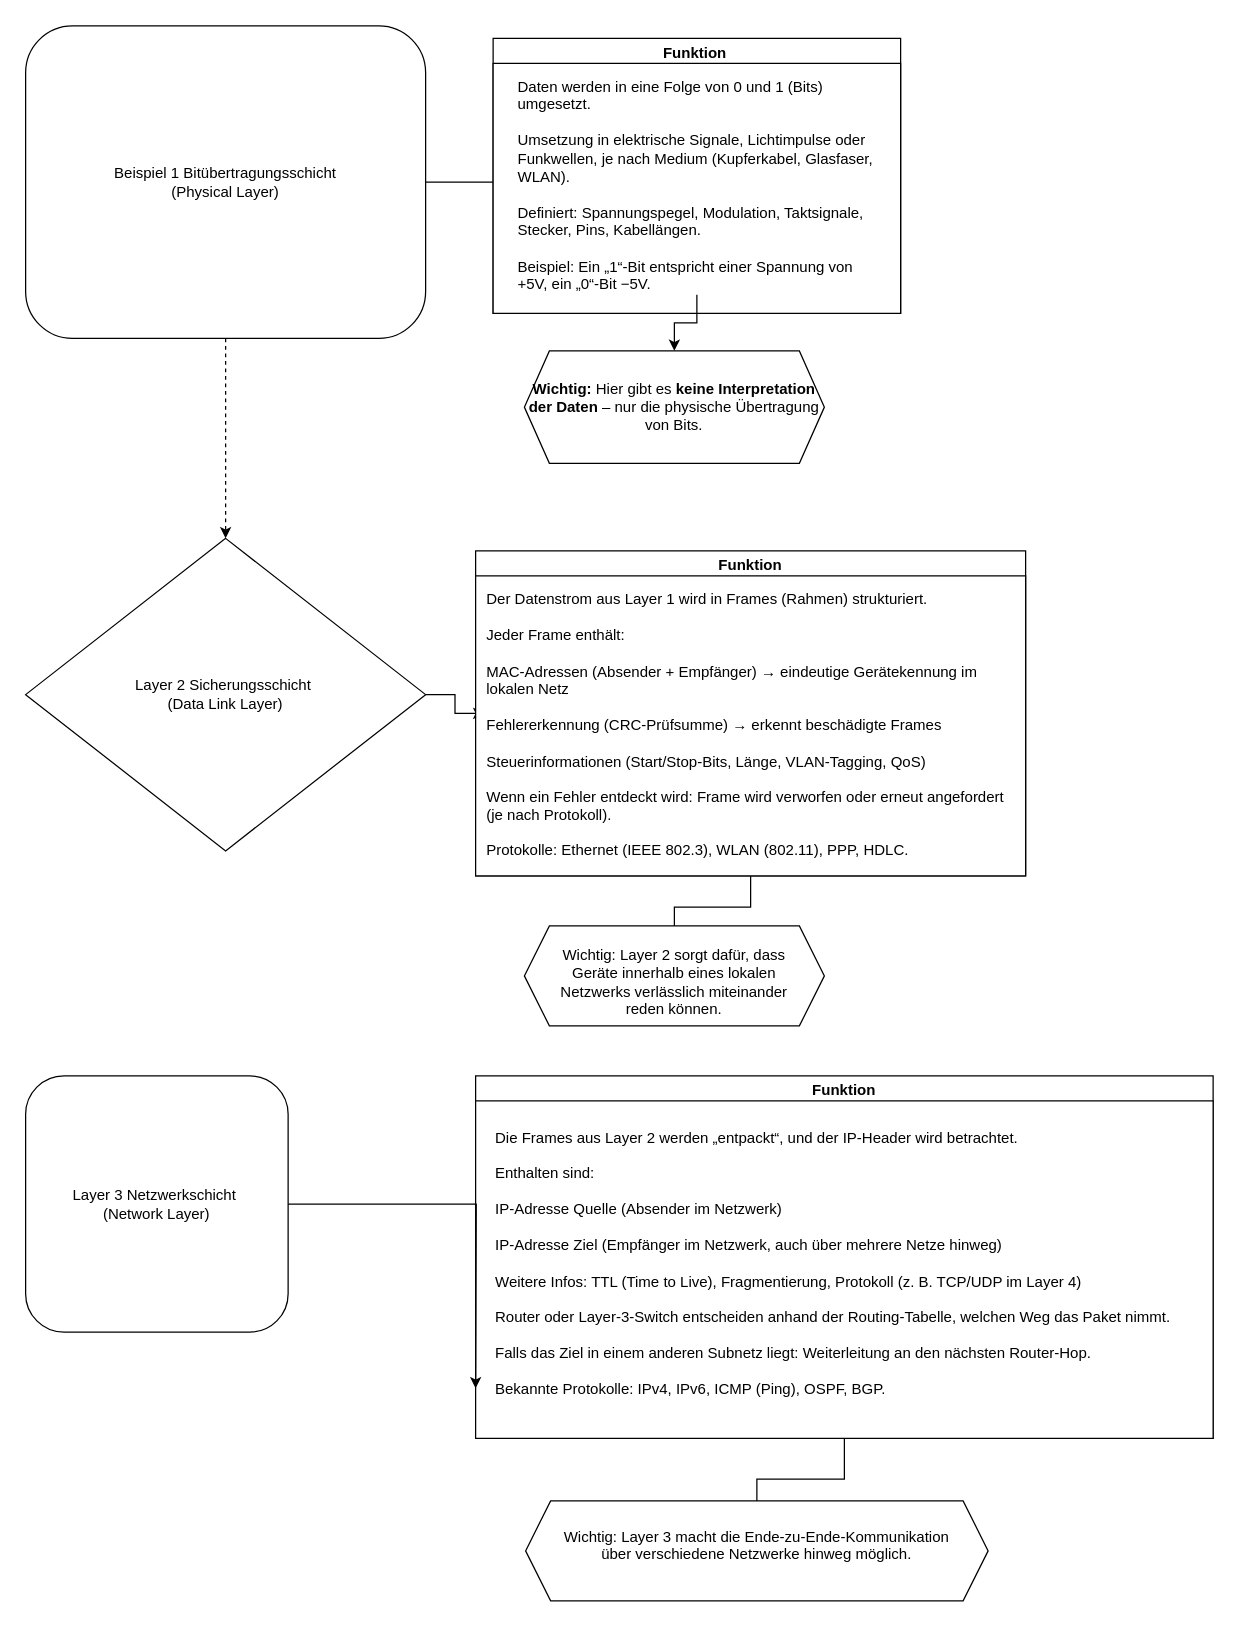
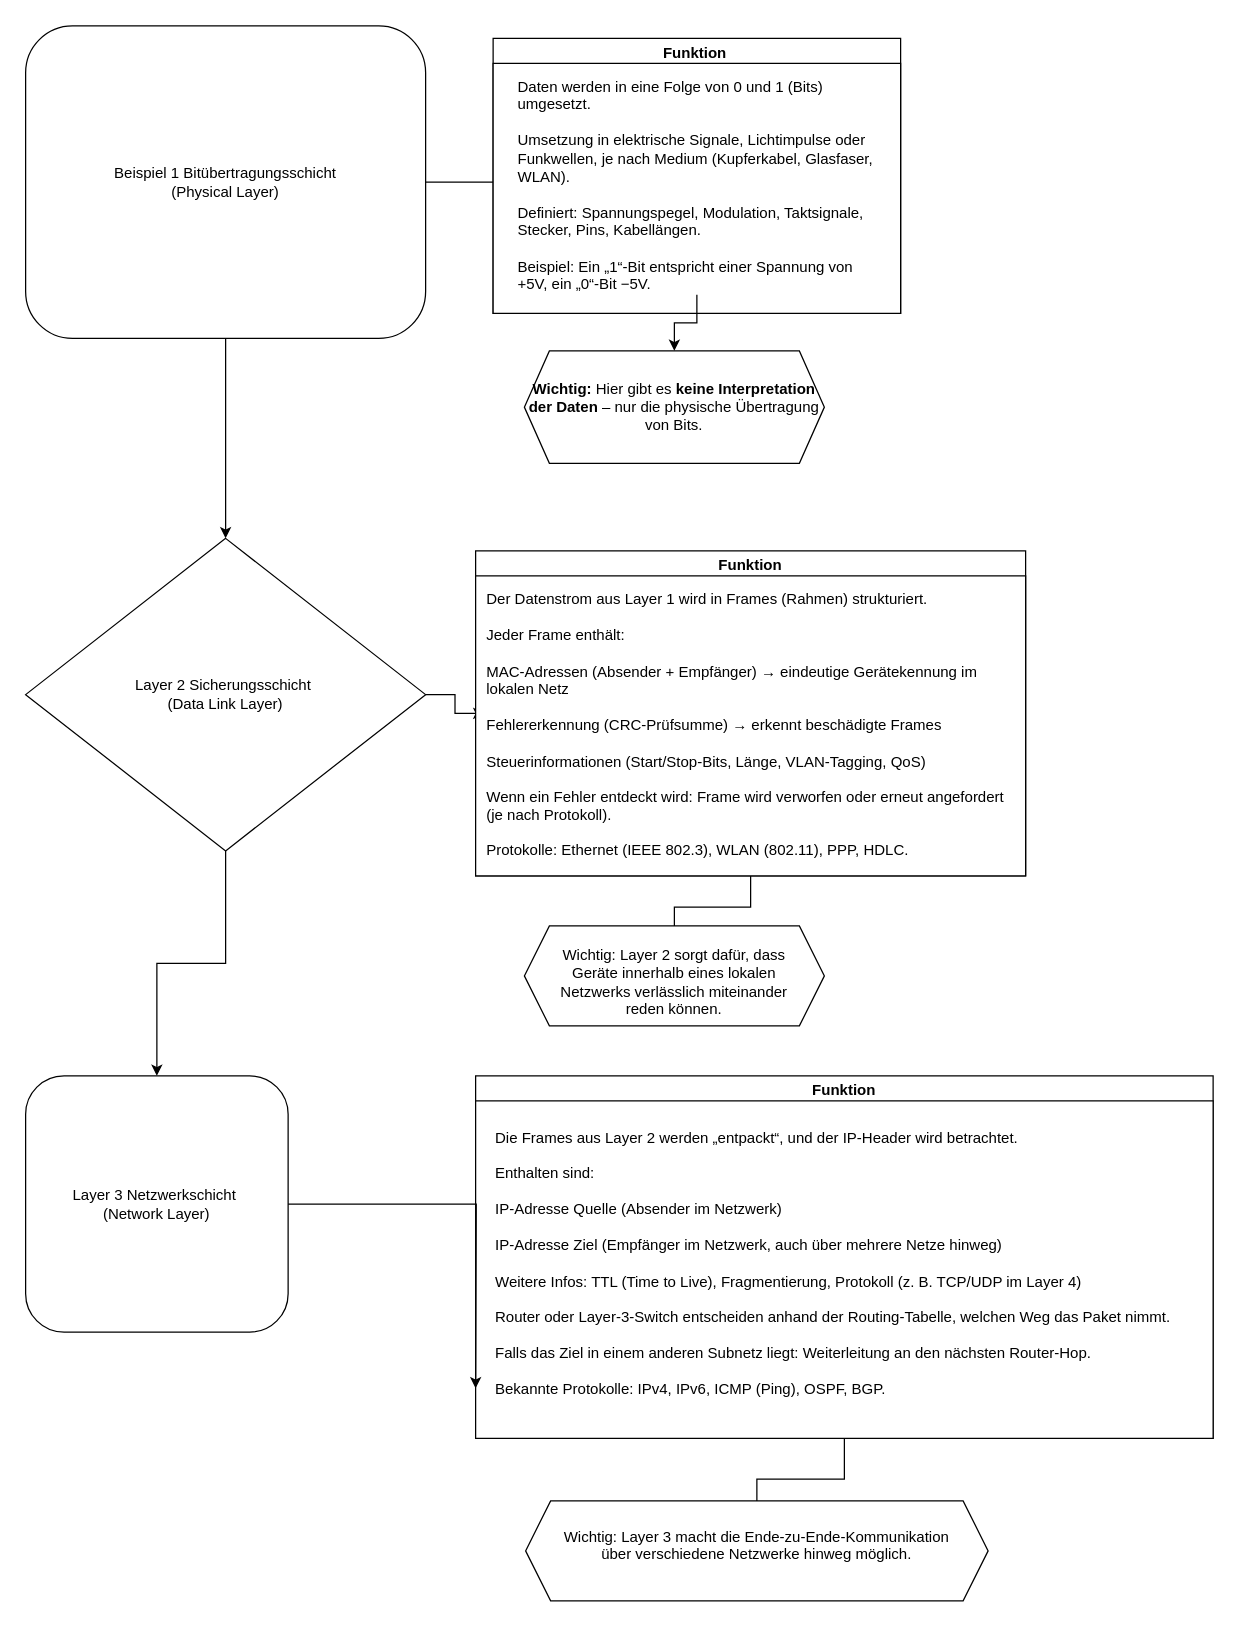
(226, 433) -> (226, 433)
none -> (195, 963)
